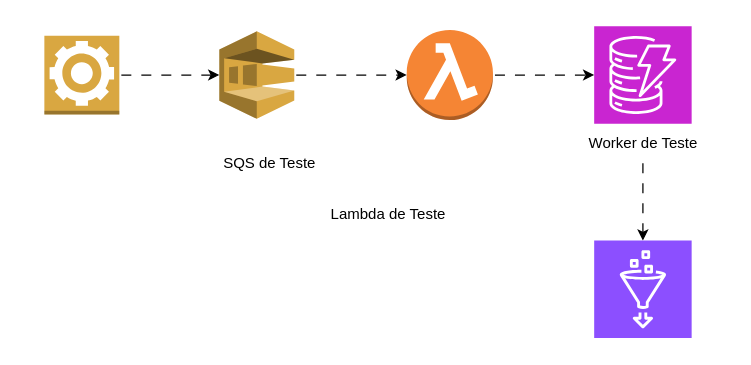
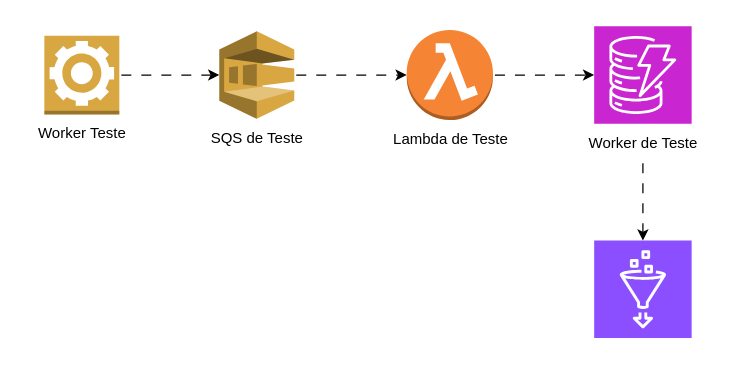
none -> (82, 133)
(269, 163) -> (257, 138)
(388, 214) -> (450, 139)
